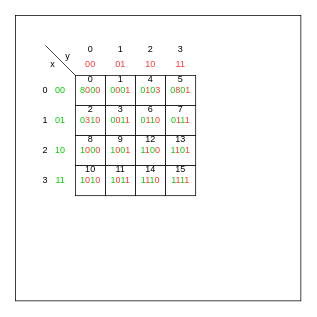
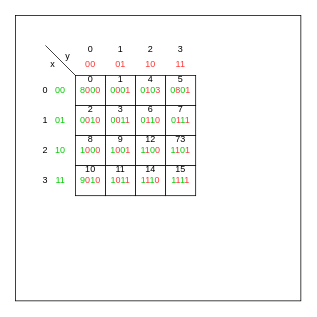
(90, 120) -> (90, 120)
(180, 139) -> (180, 139)
(90, 180) -> (90, 180)
